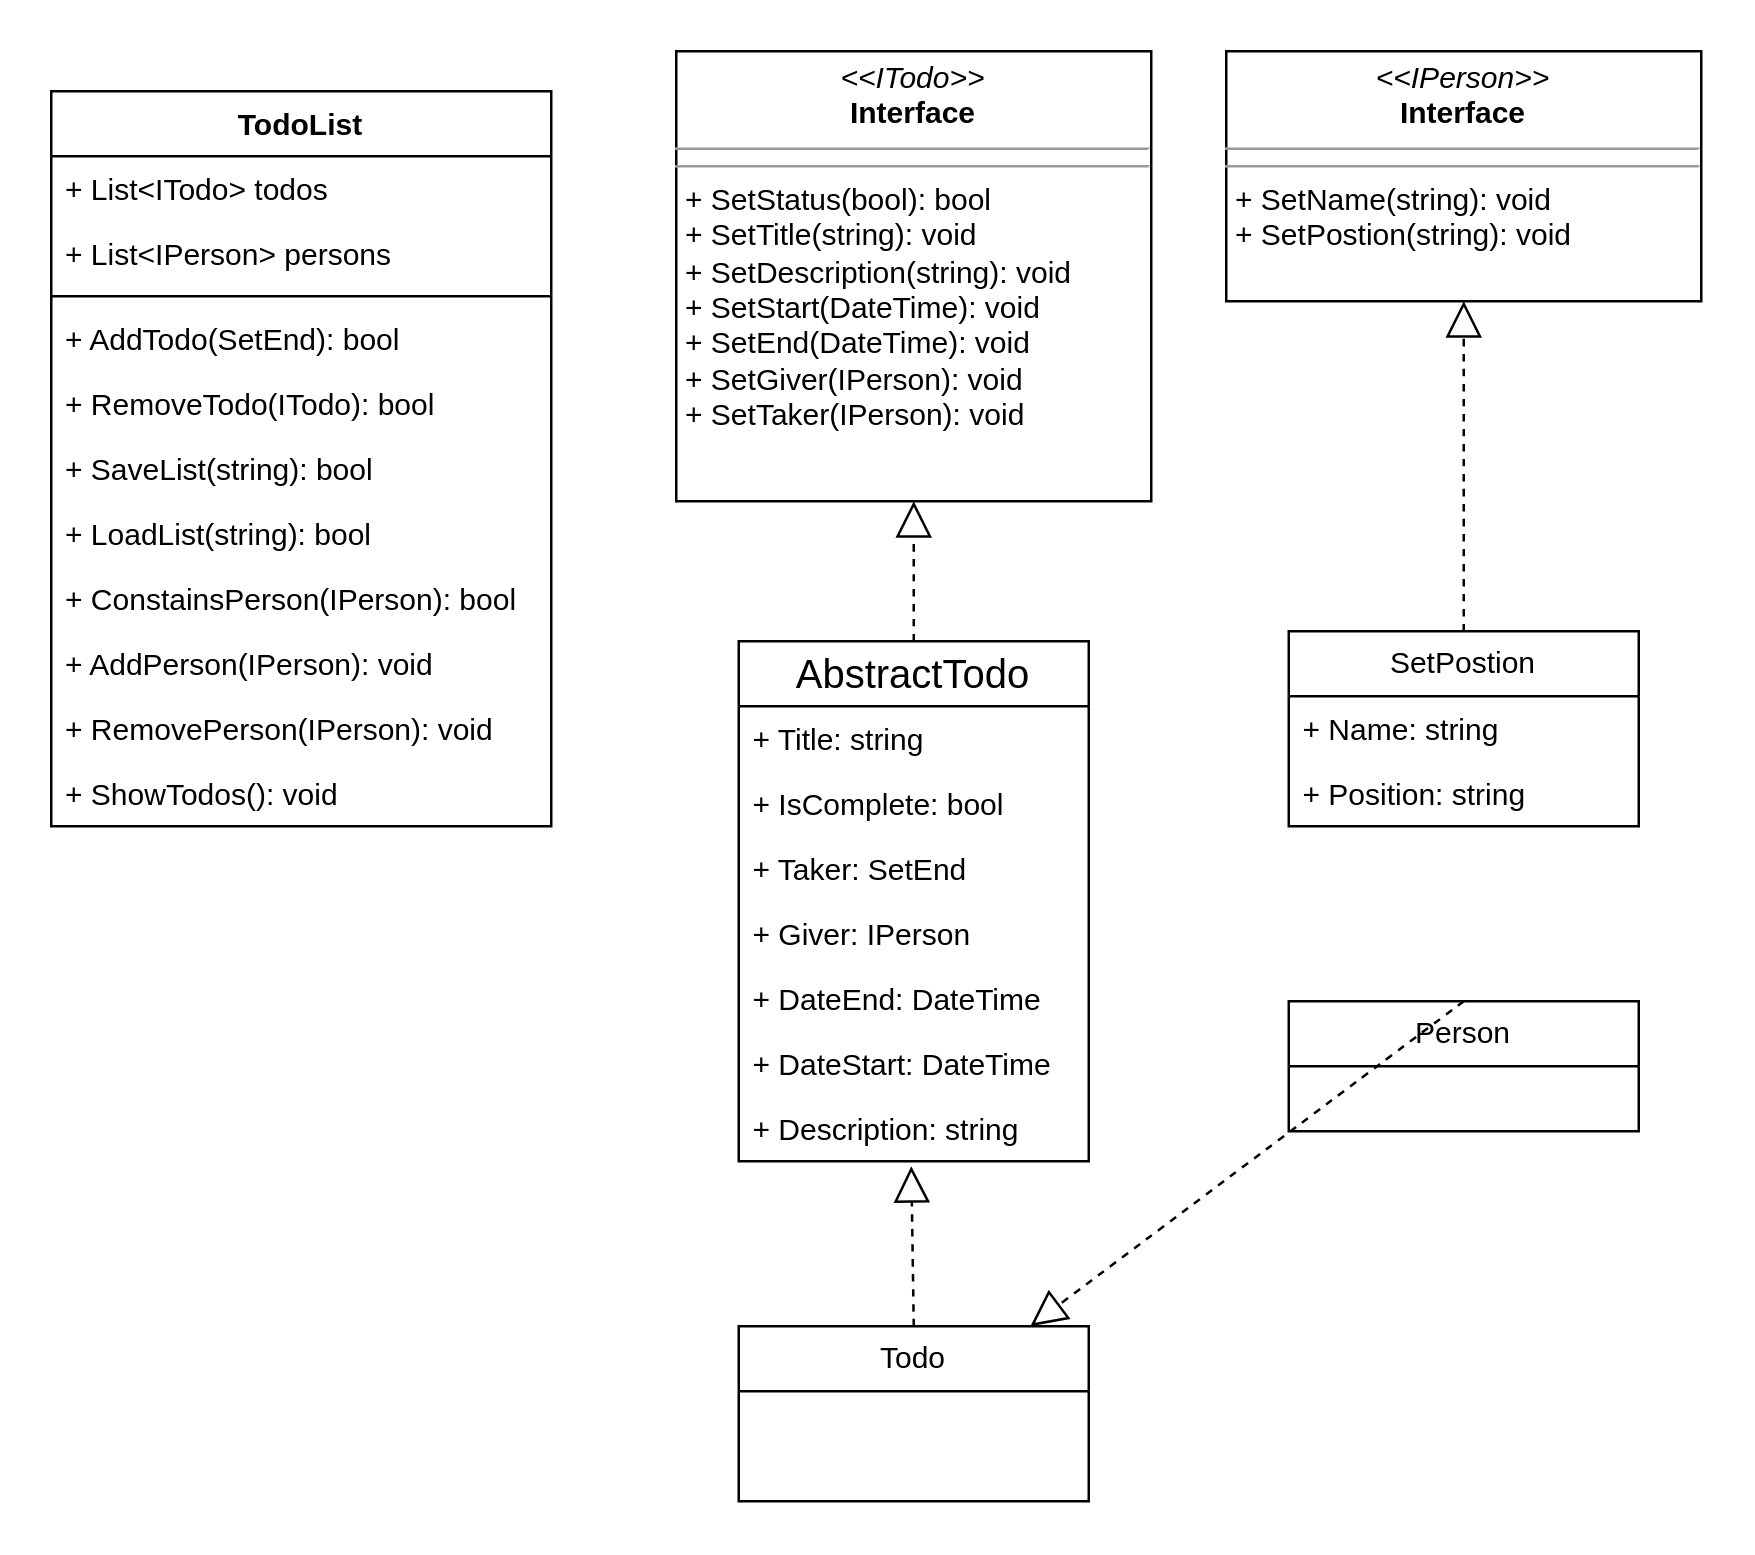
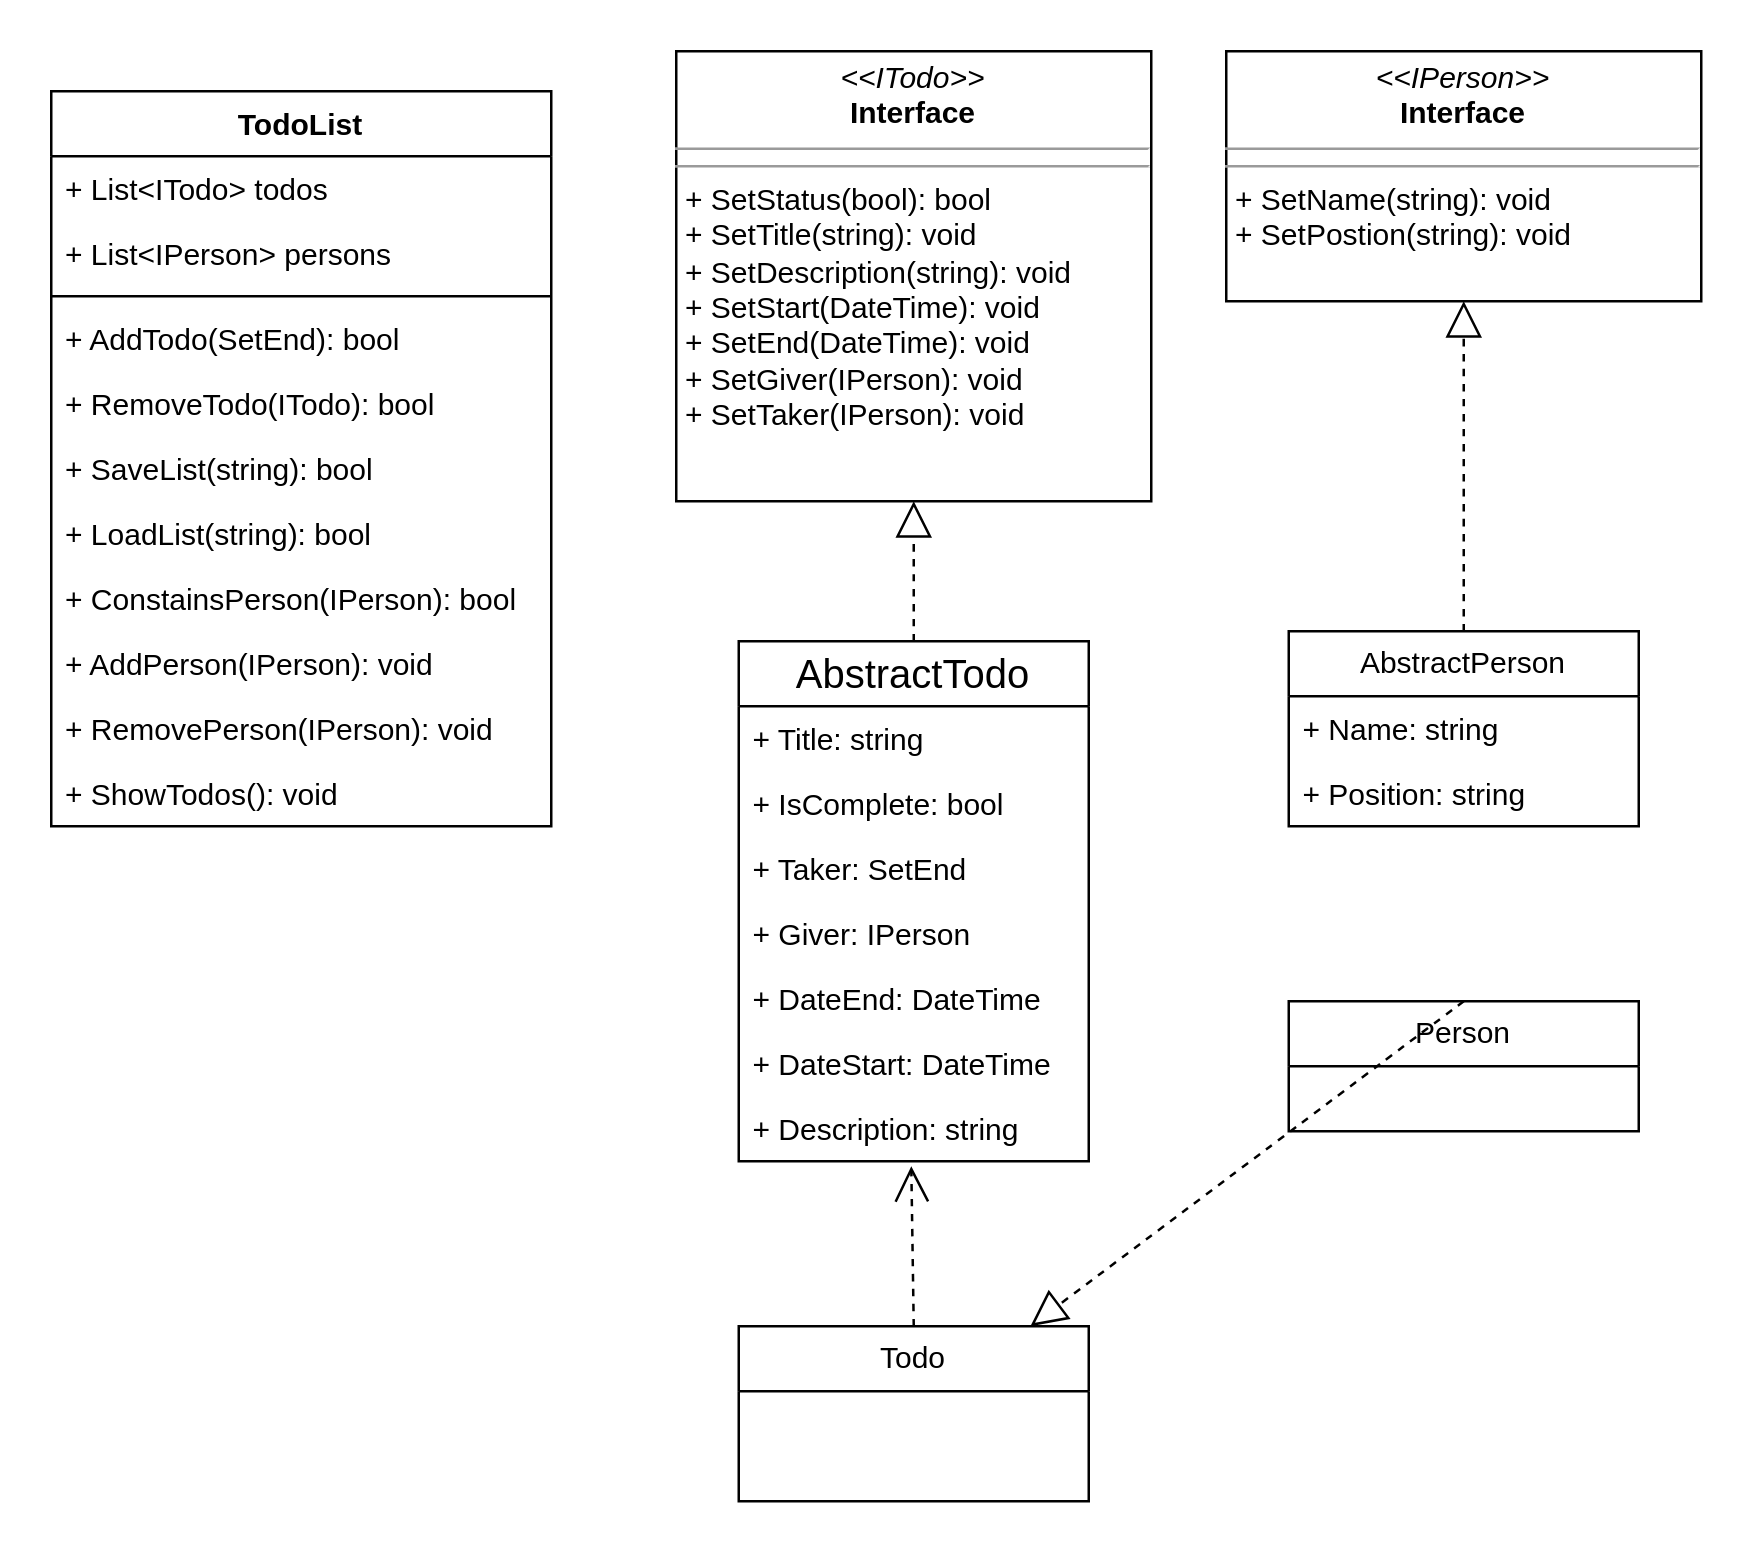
(1464, 664) -> (1464, 664)
(912, 1203) -> (912, 1188)
